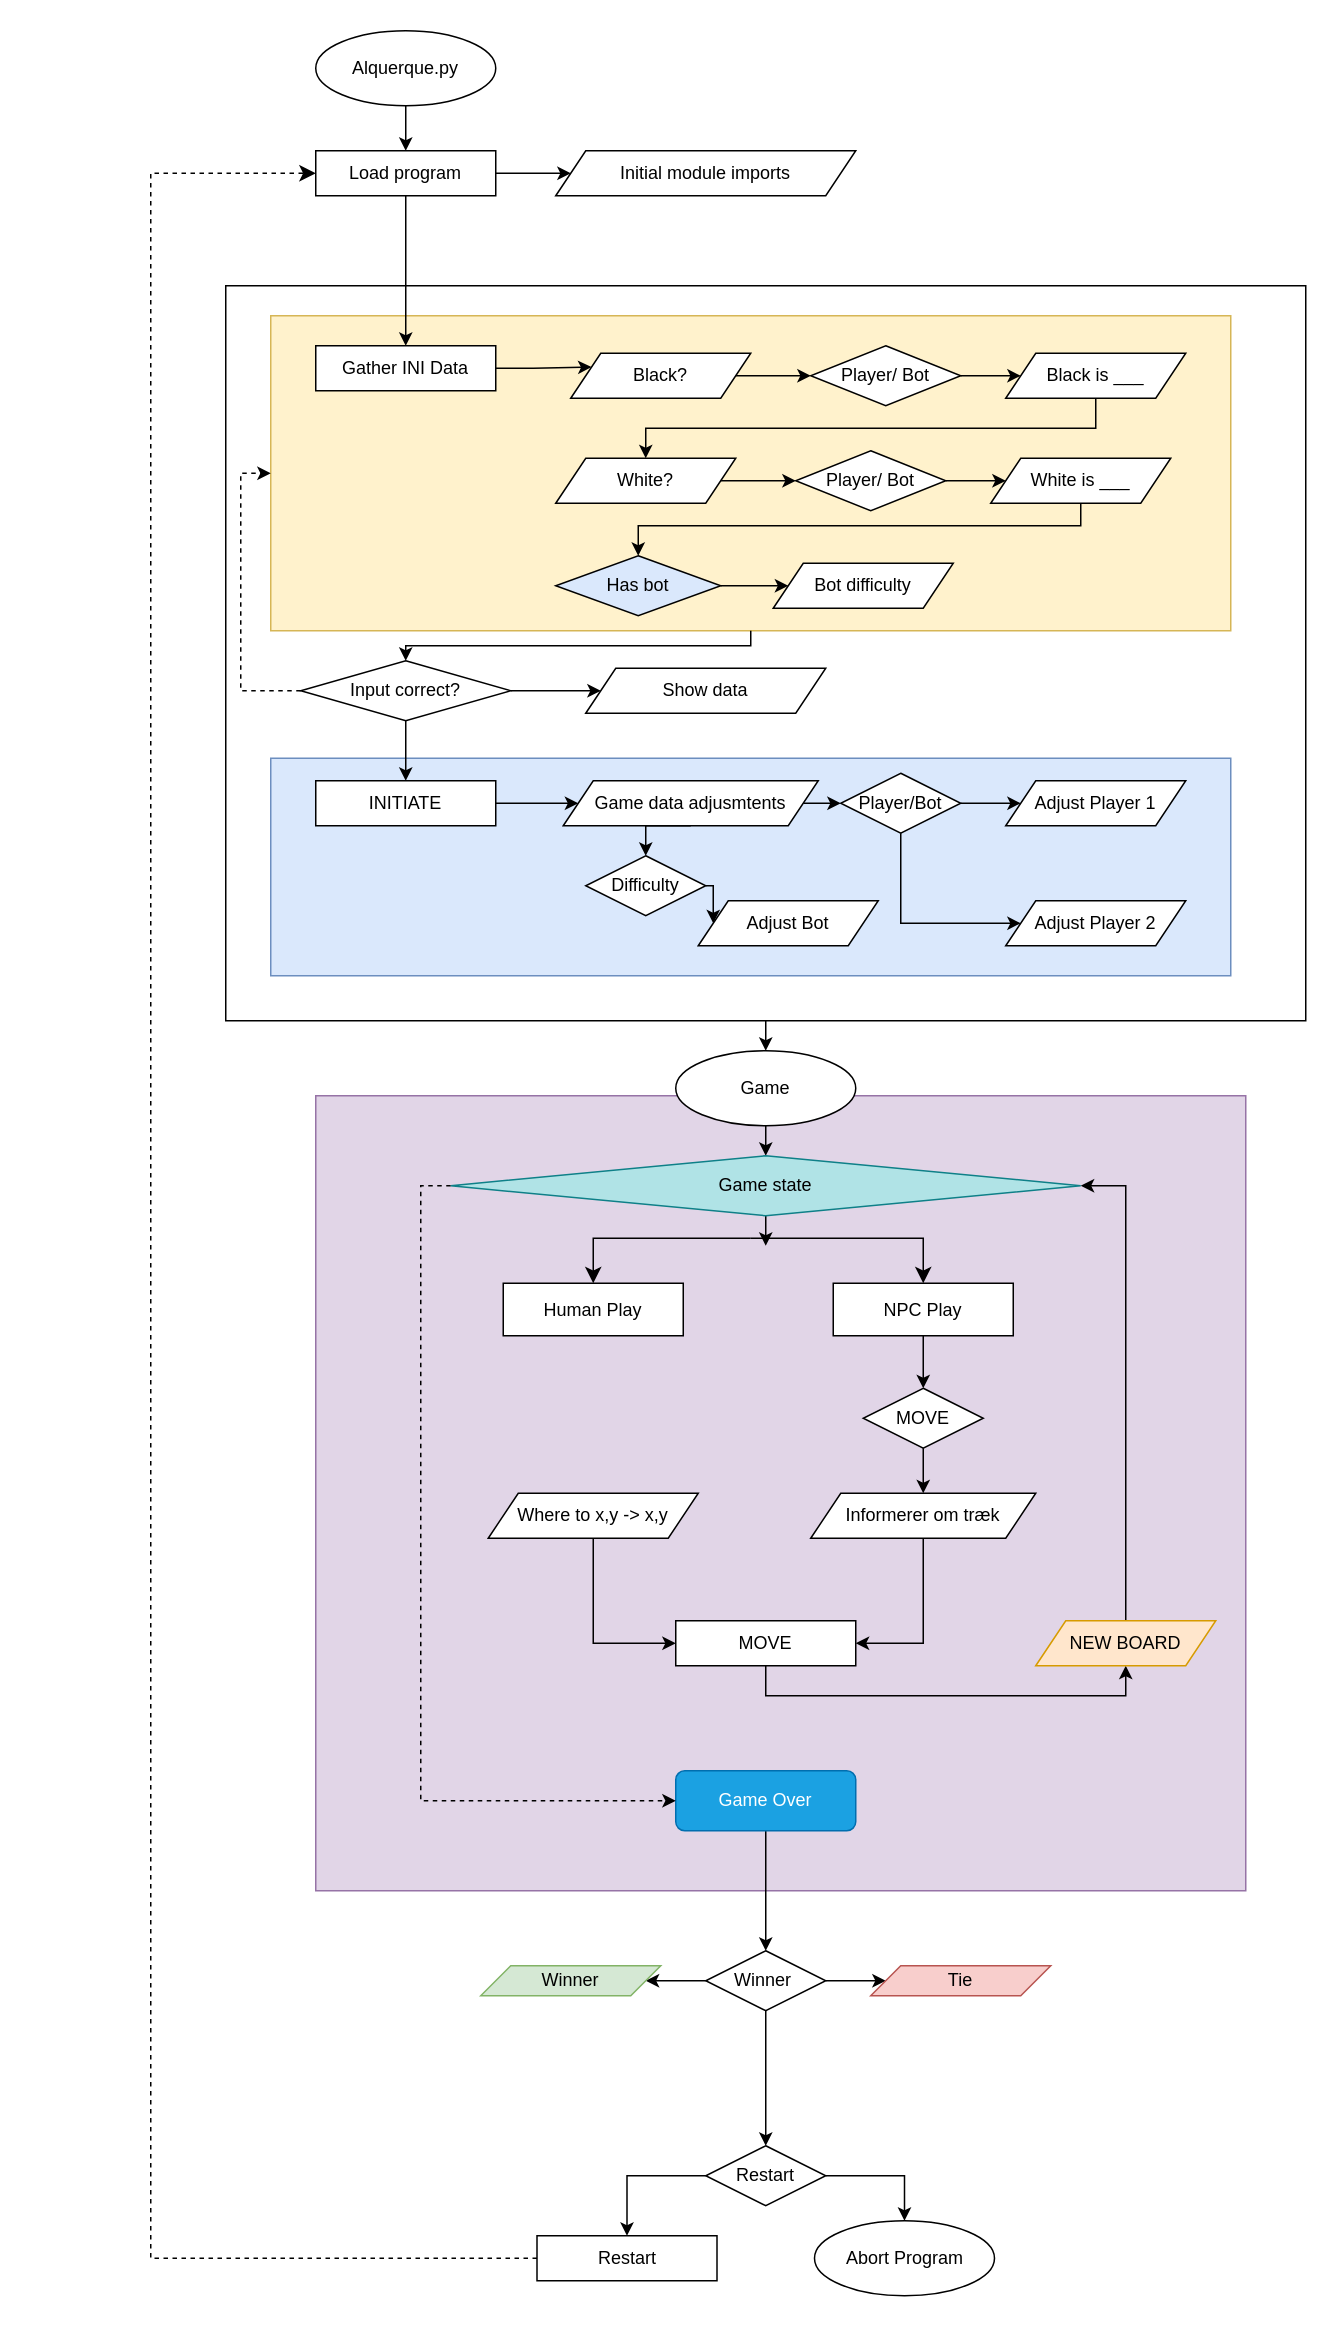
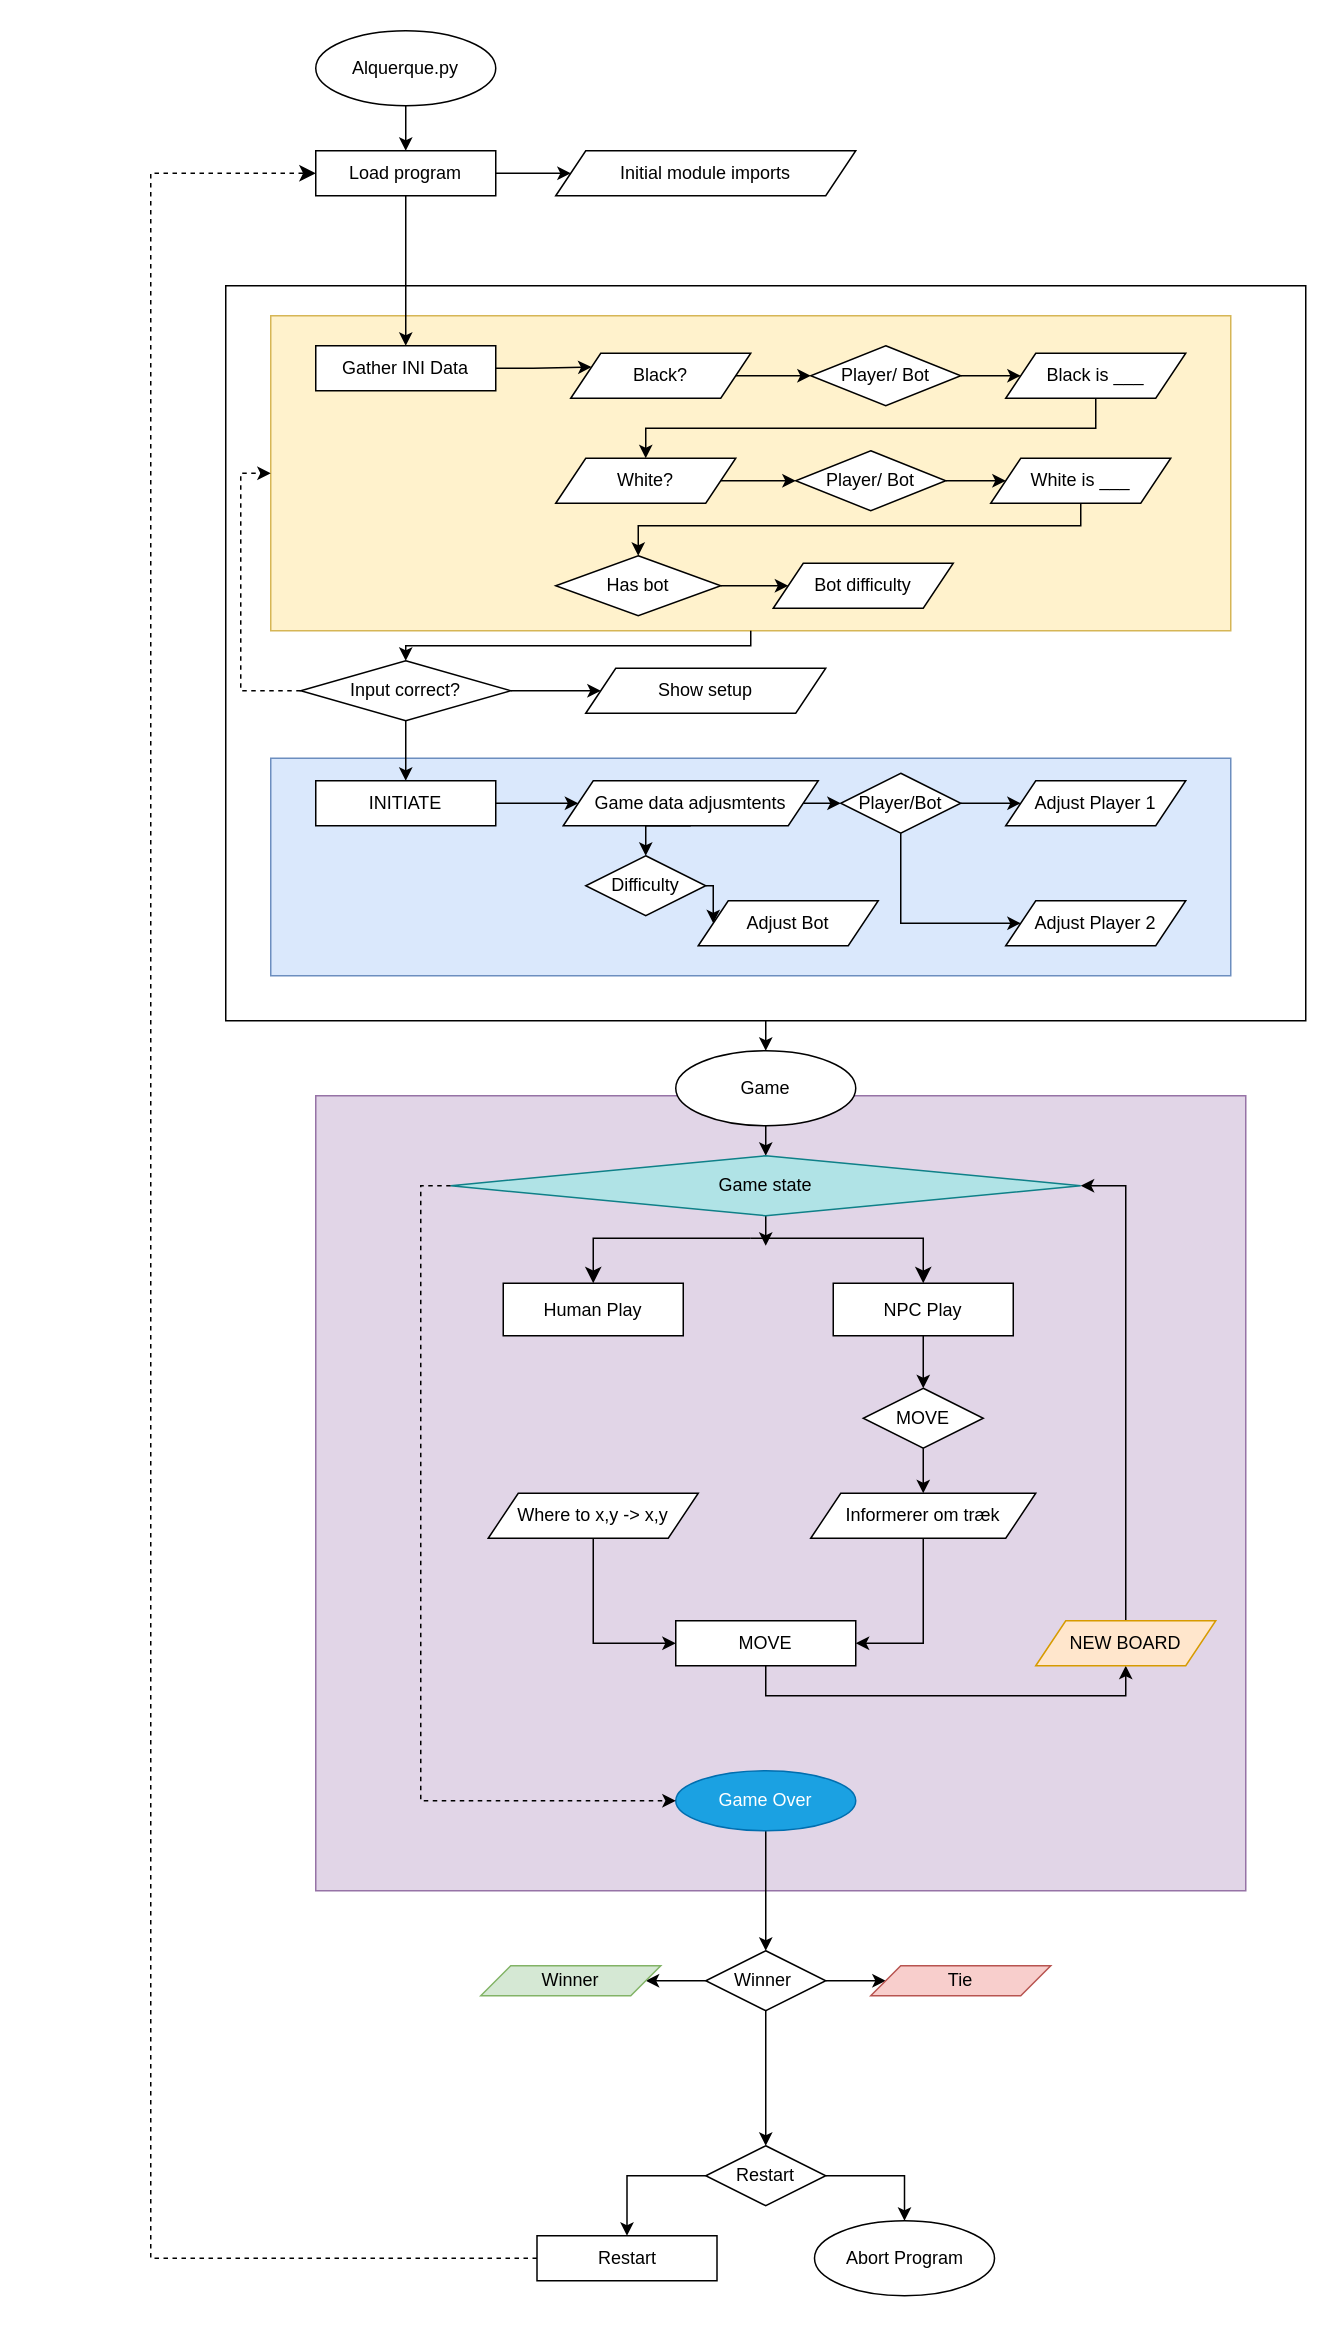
(638, 586) -> (638, 586)
(706, 691) -> (706, 691)
(766, 1801) -> (766, 1801)
